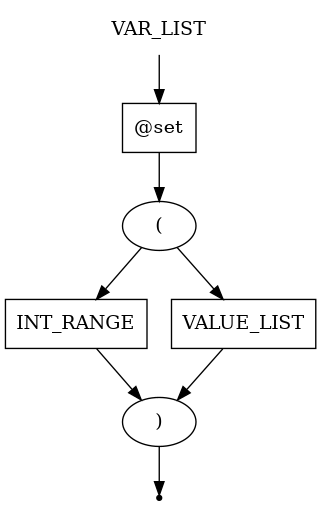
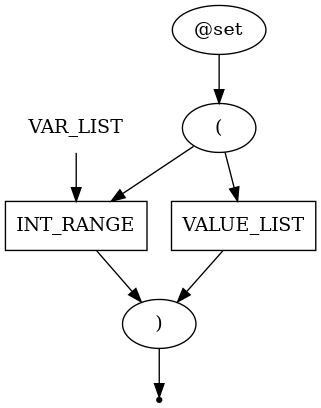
(159, 72) -> (76, 170)
(159, 128) -> (219, 30)
